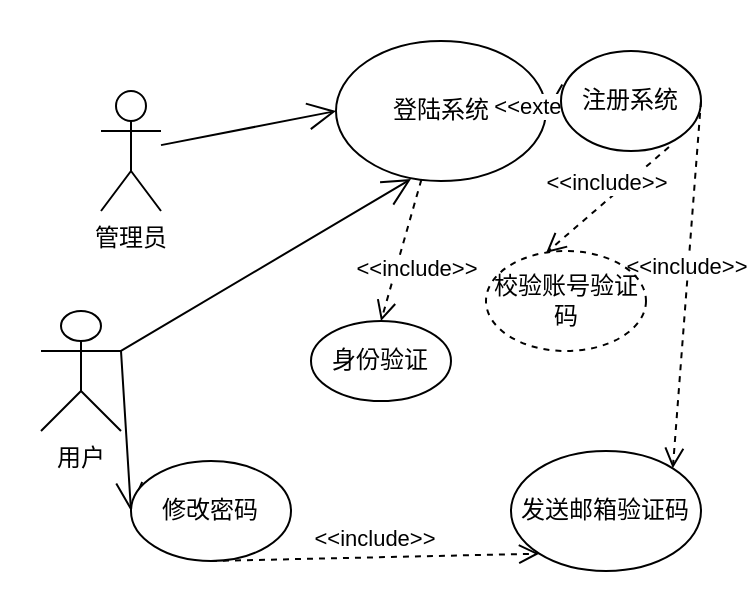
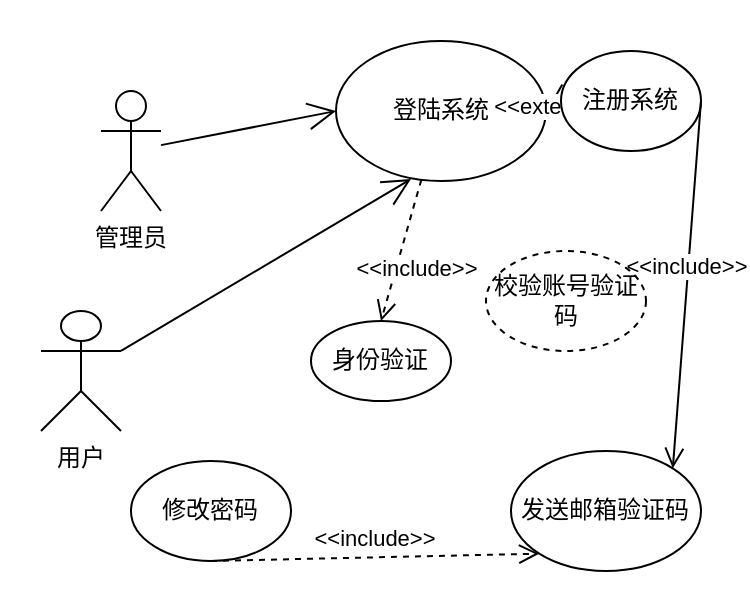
(593, 213) -> none
(680, 373) -> (680, 373)
(126, 430) -> none
